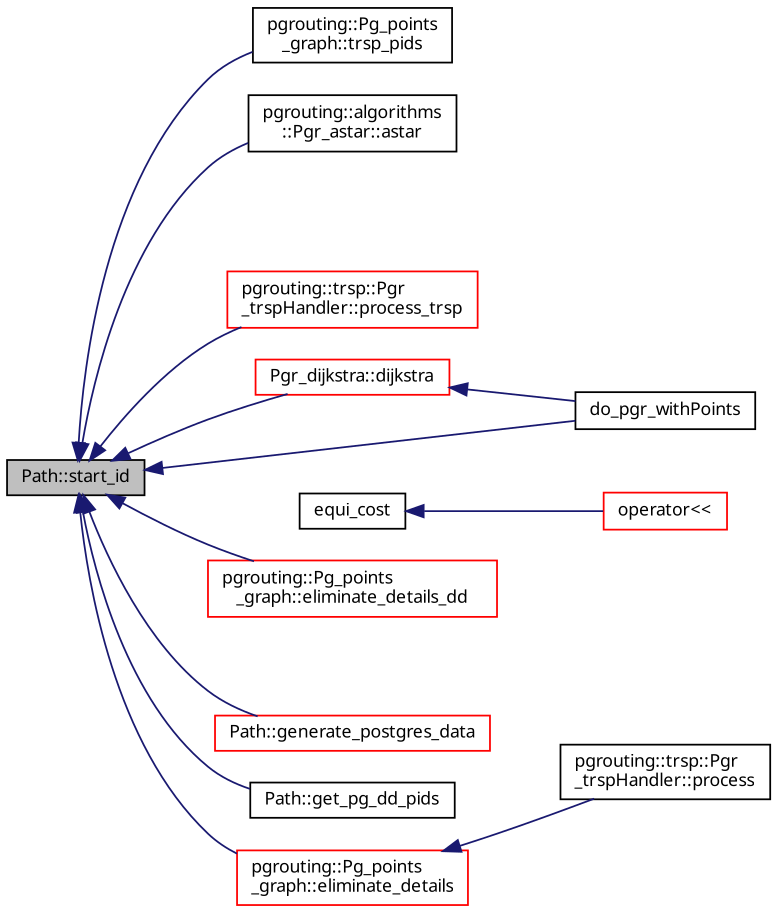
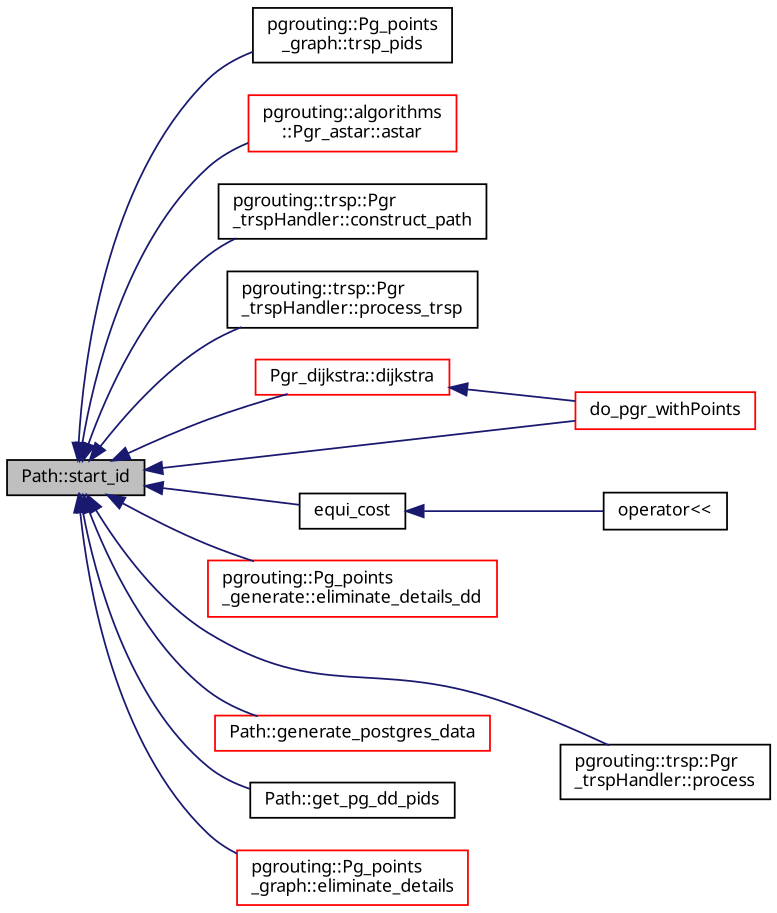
(353, 123) -> (353, 123)
none -> (353, 212)
(353, 300) -> (353, 300)
(665, 411) -> (665, 411)
none -> (231, 496)
(665, 511) -> (665, 511)
(353, 589) -> (353, 589)
(527, 823) -> (326, 674)
